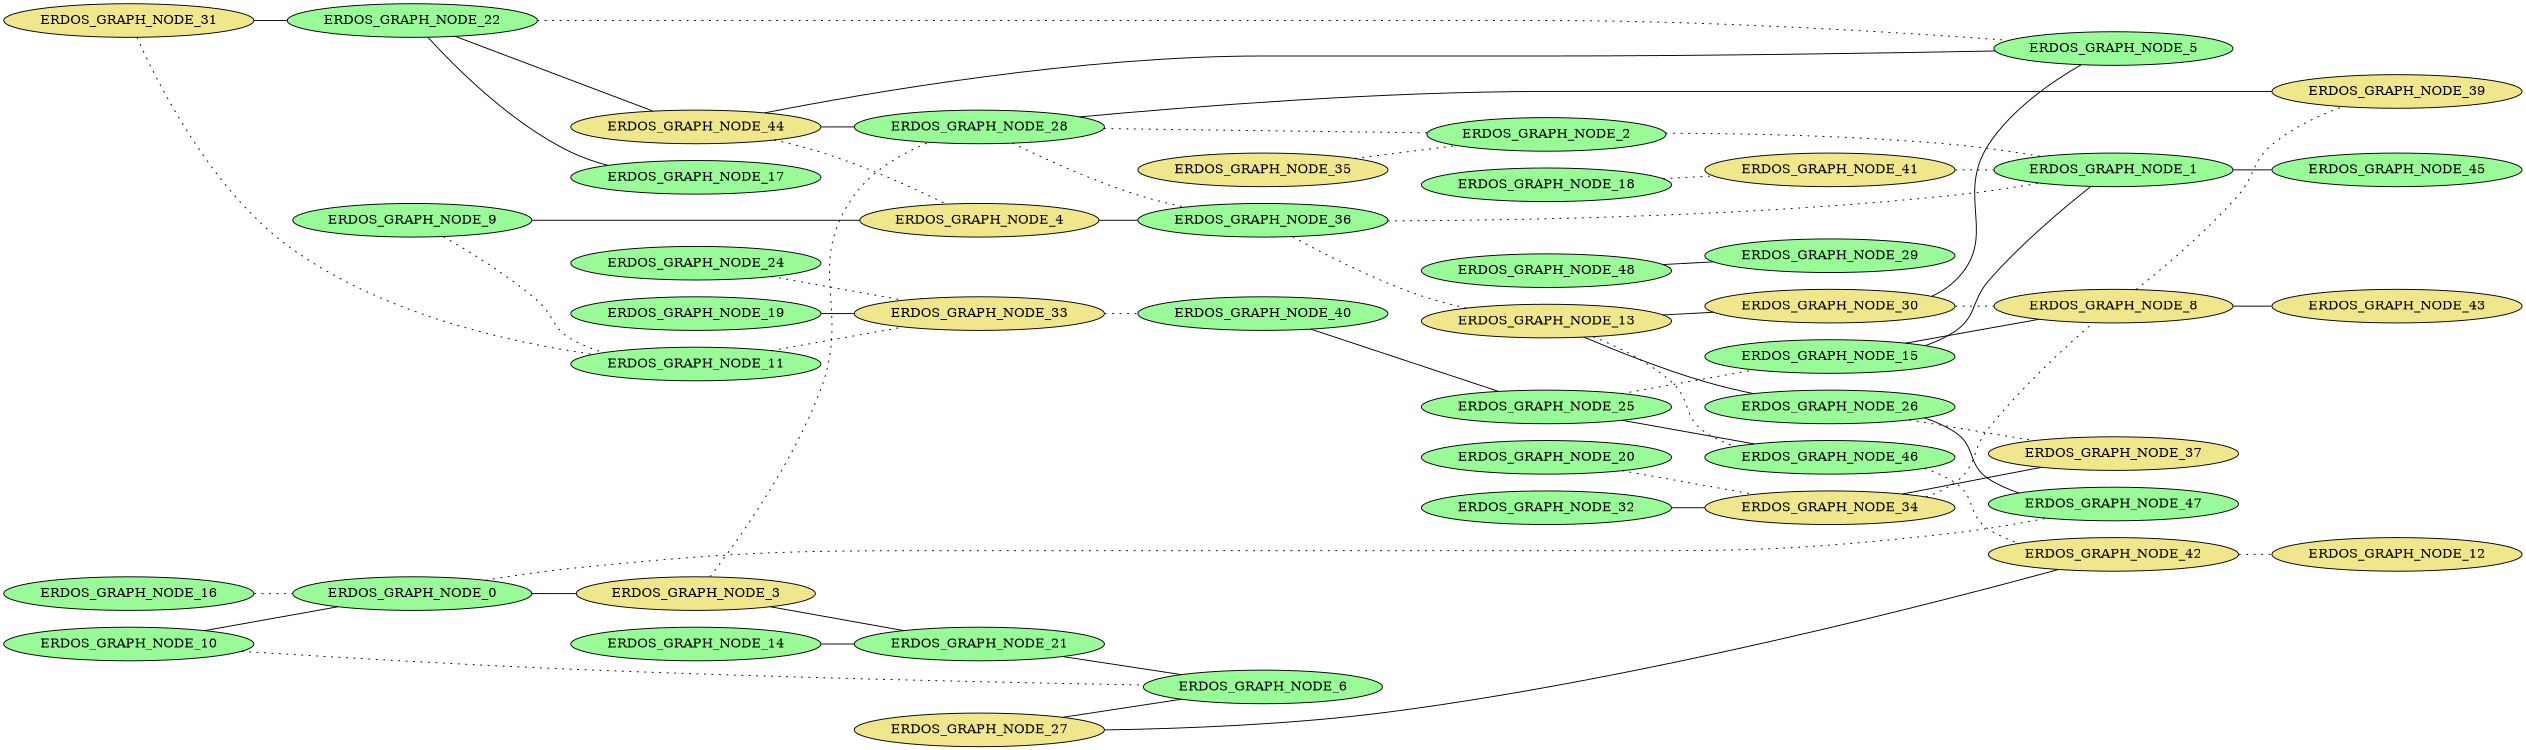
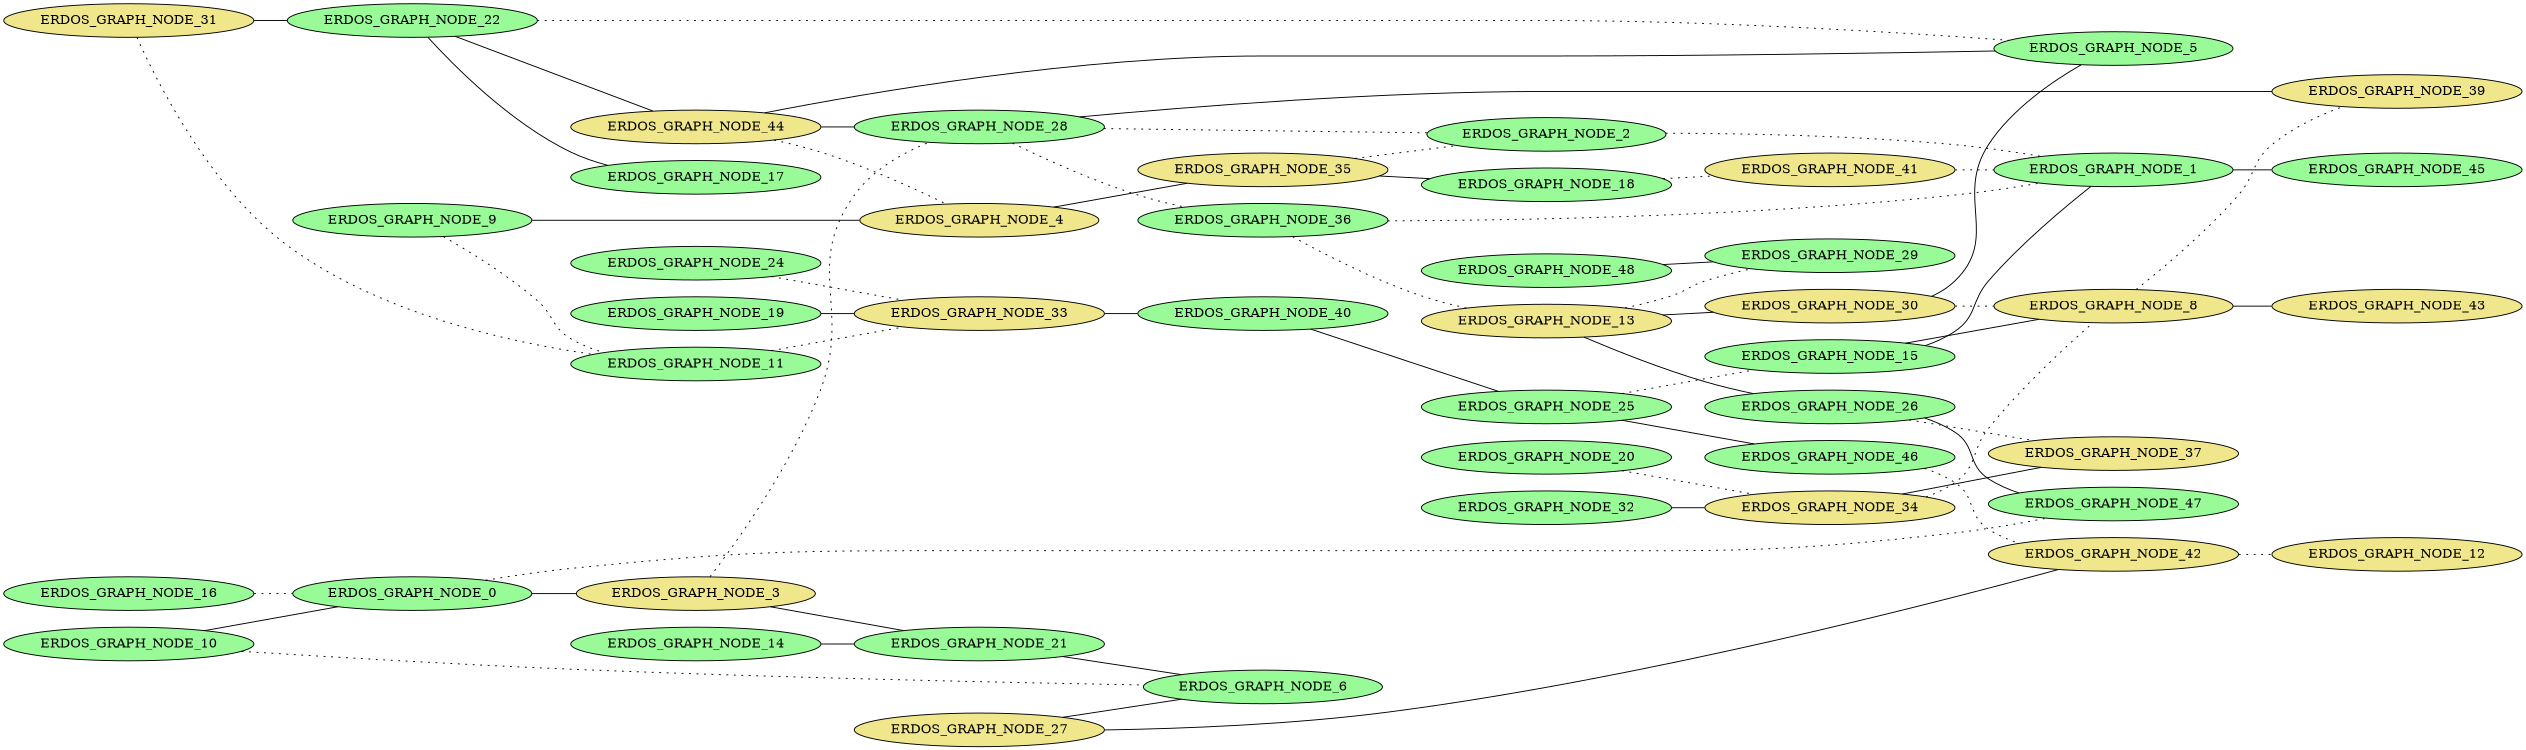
none -> (1405, 177)
(1118, 220) -> (1120, 195)
(1121, 314) -> (1121, 314)
(1666, 377) -> (1688, 288)
